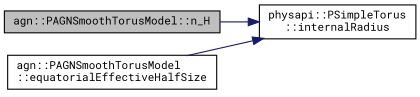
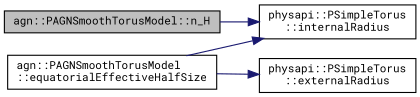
none -> (338, 76)
